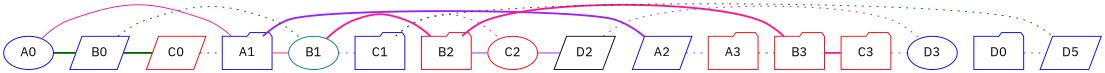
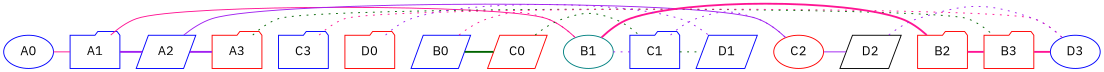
(210, 6) -> (490, 18)
(65, 53) -> none
(211, 53) -> (573, 16)
(480, 53) -> (485, 4)
(697, 53) -> (201, 52)
(833, 53) -> (1042, 52)
(866, 53) -> (303, 52)
(999, 53) -> (370, 52)
(1071, 53) -> (727, 52)
